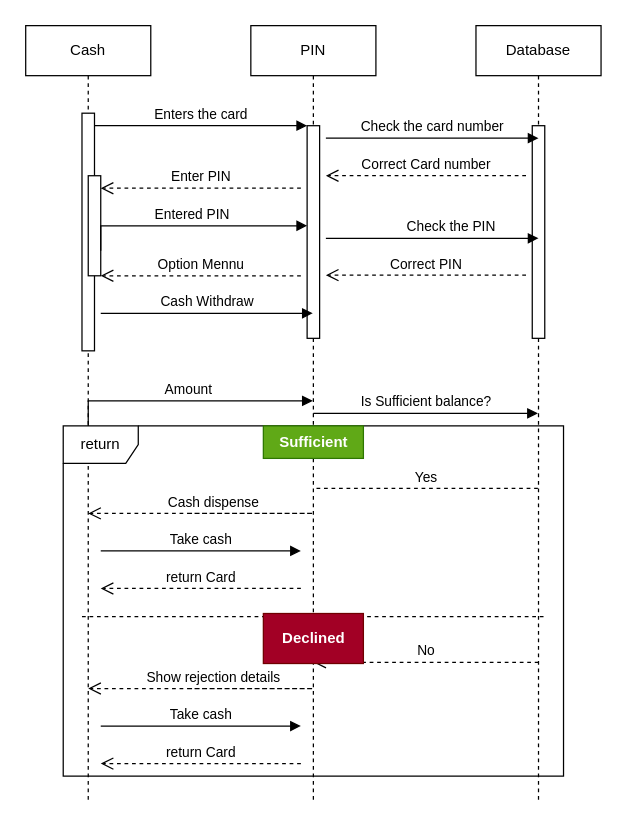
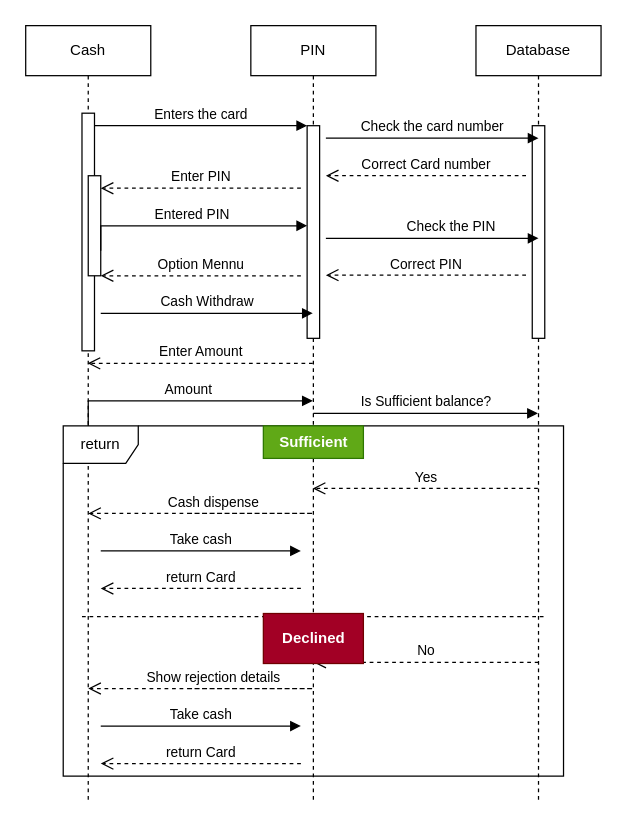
none -> (202, 363)
(319, 488) -> (319, 488)
